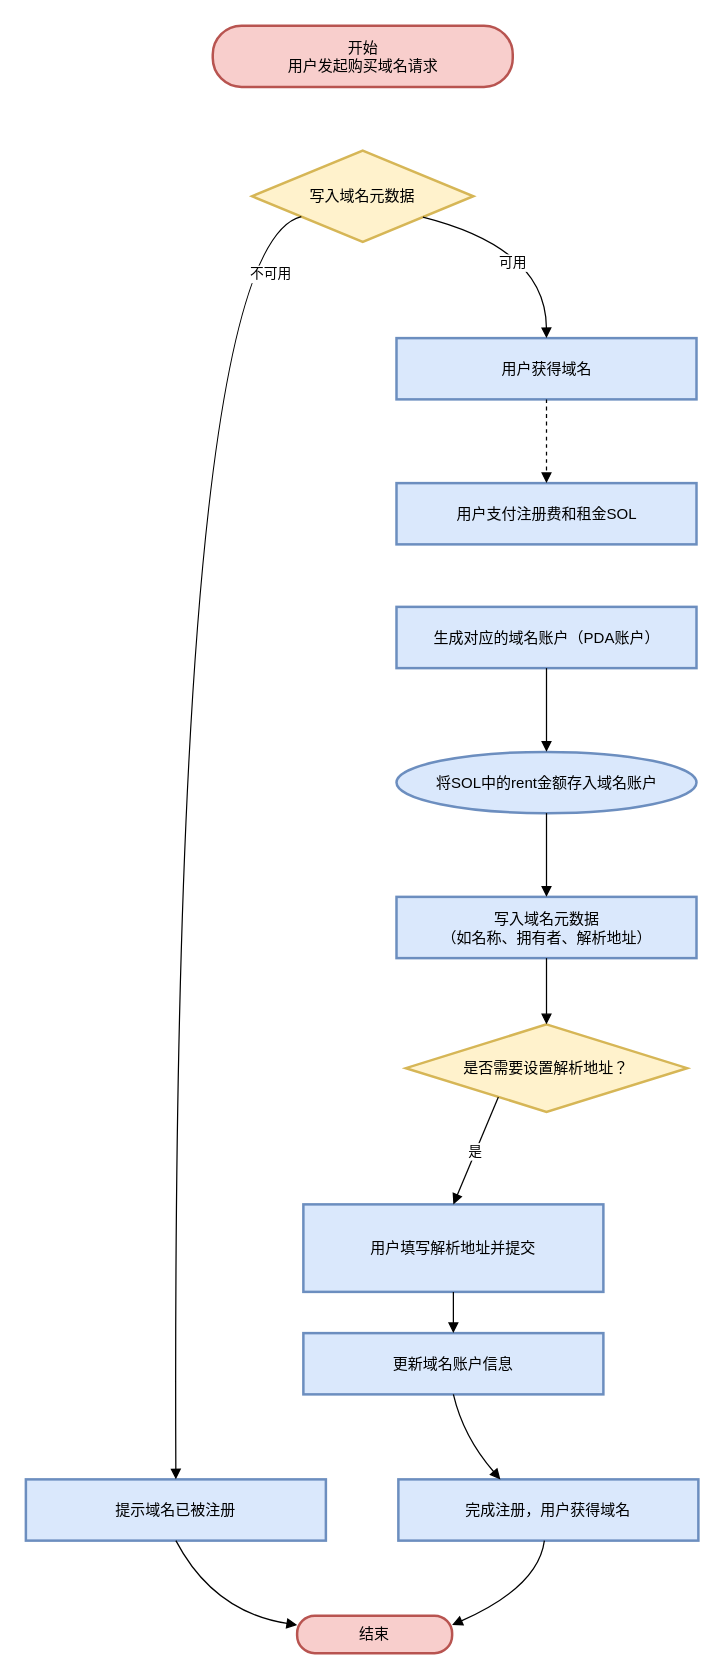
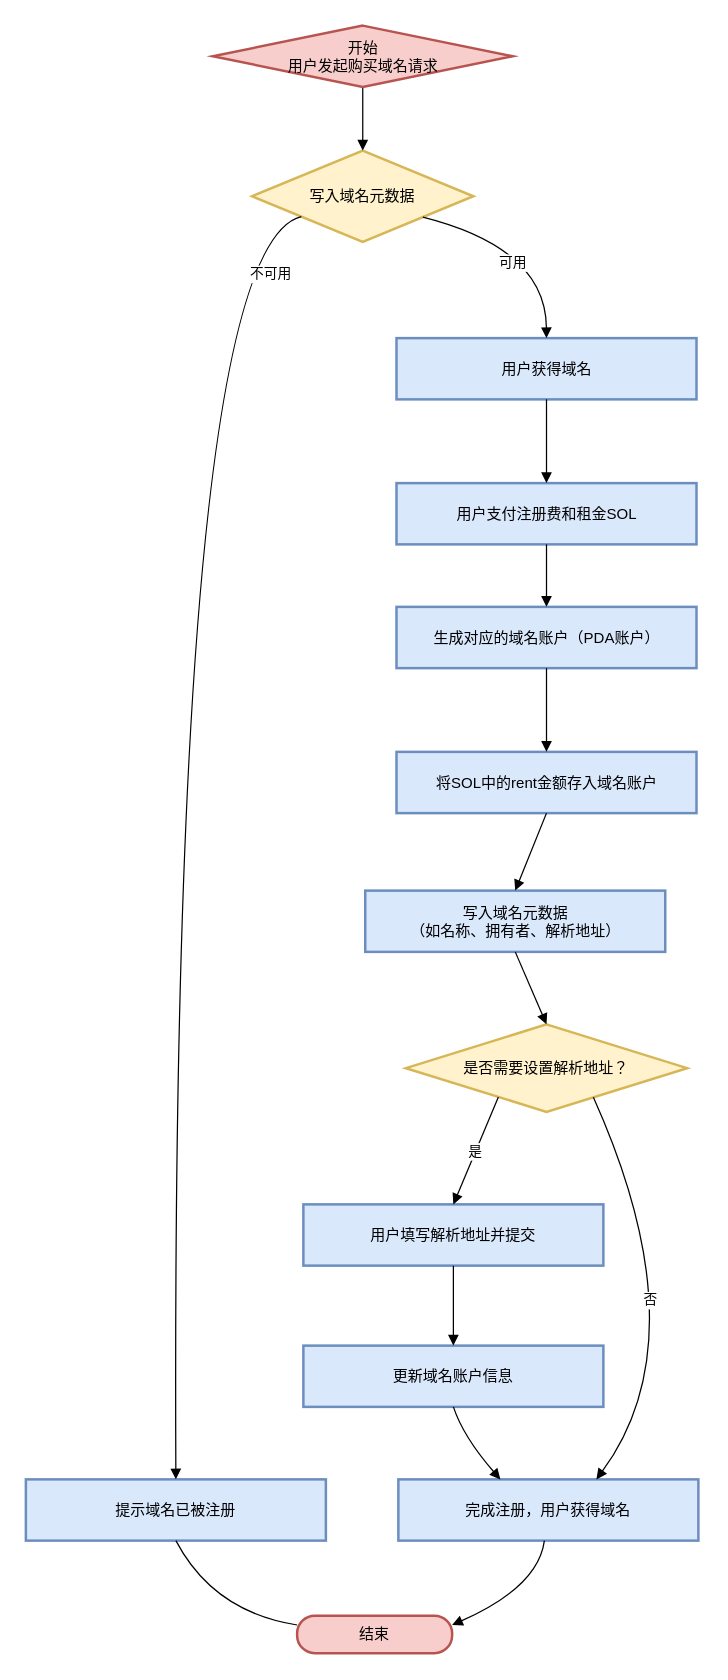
(363, 56) -> (363, 56)
none -> (363, 115)
(546, 437) -> (546, 437)
none -> (546, 571)
(546, 783) -> (546, 783)
(546, 928) -> (515, 921)
(453, 1248) -> (453, 1235)
none -> (647, 1284)
(453, 1364) -> (453, 1376)
(235, 1605) -> (240, 1607)
